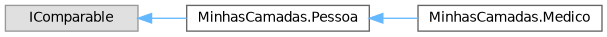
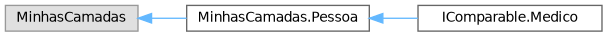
(72, 18) -> (72, 18)
(510, 18) -> (510, 18)
